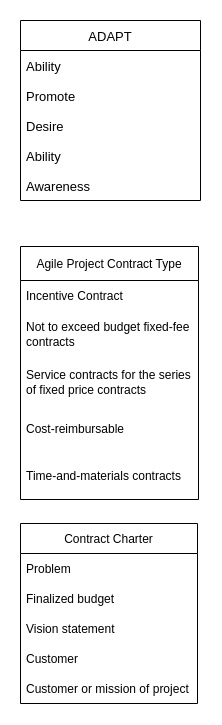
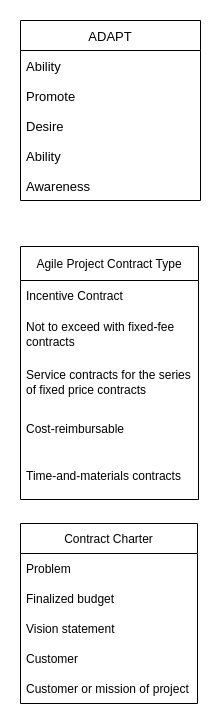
(111, 335) -> (111, 335)
